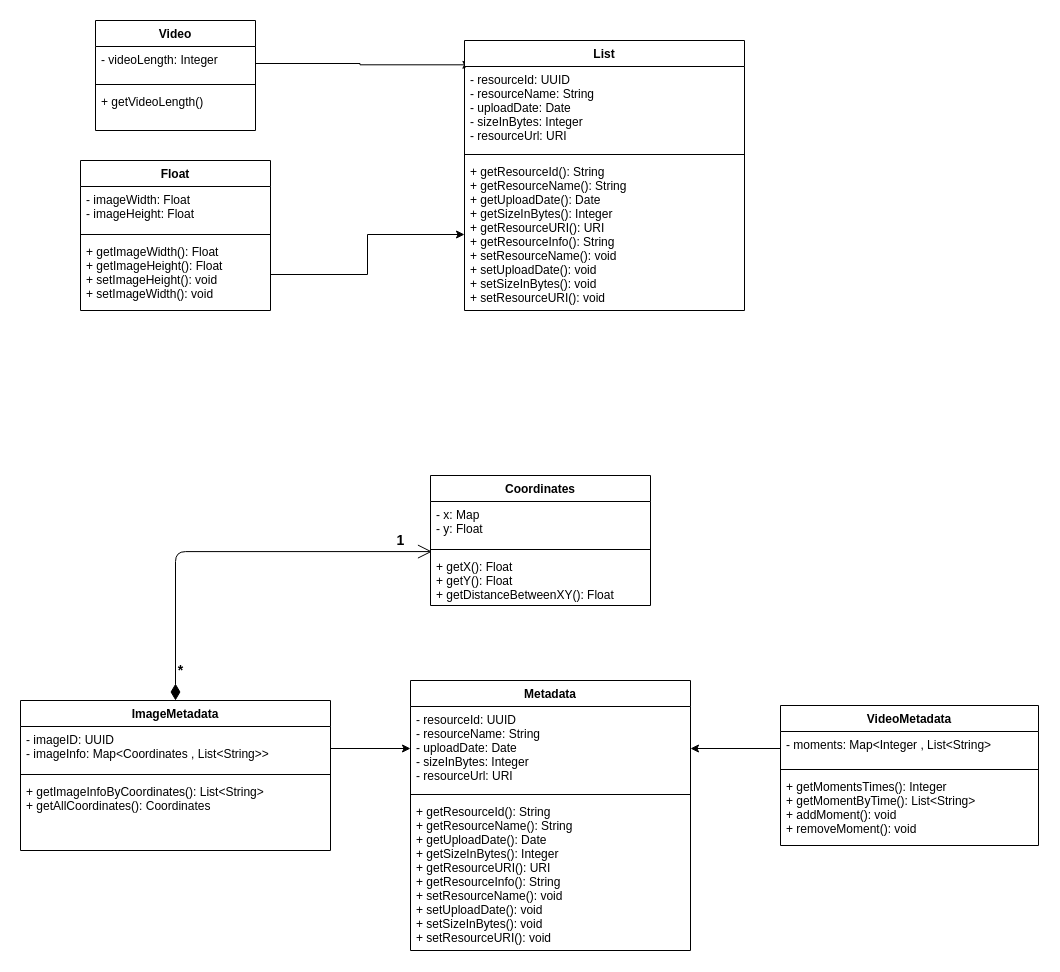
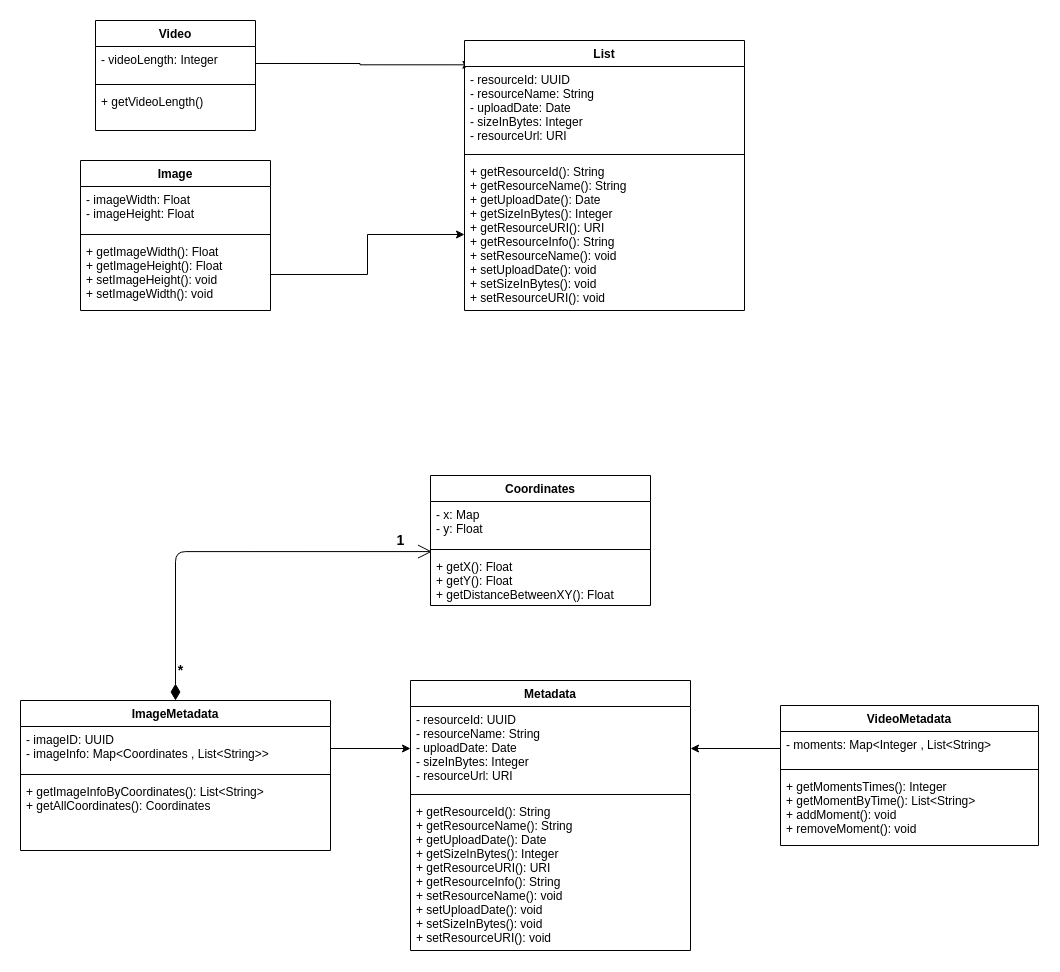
(175, 174) -> (175, 174)
